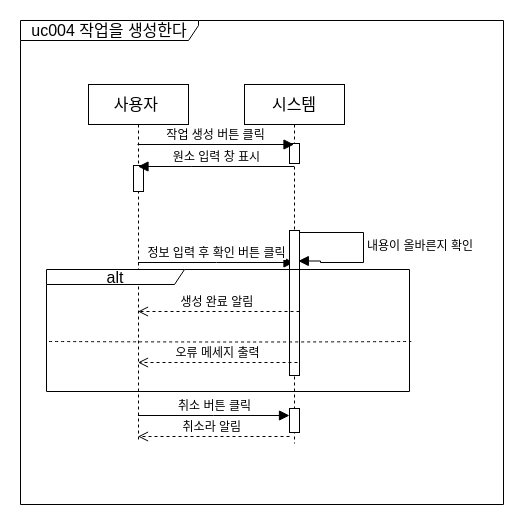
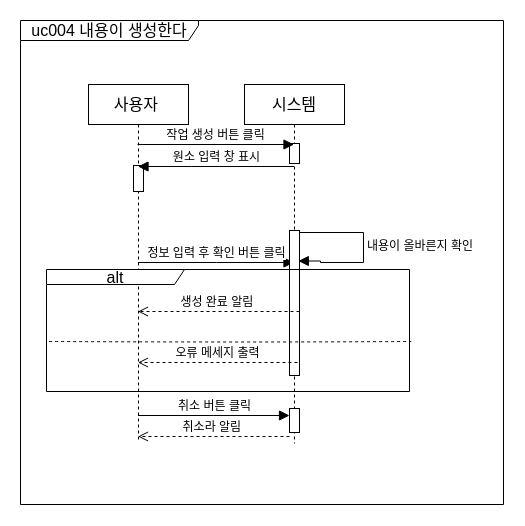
(110, 31) -> (110, 31)
